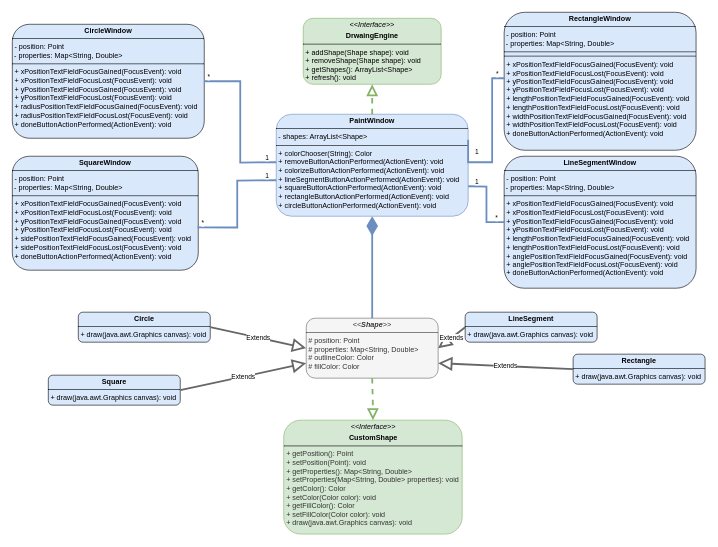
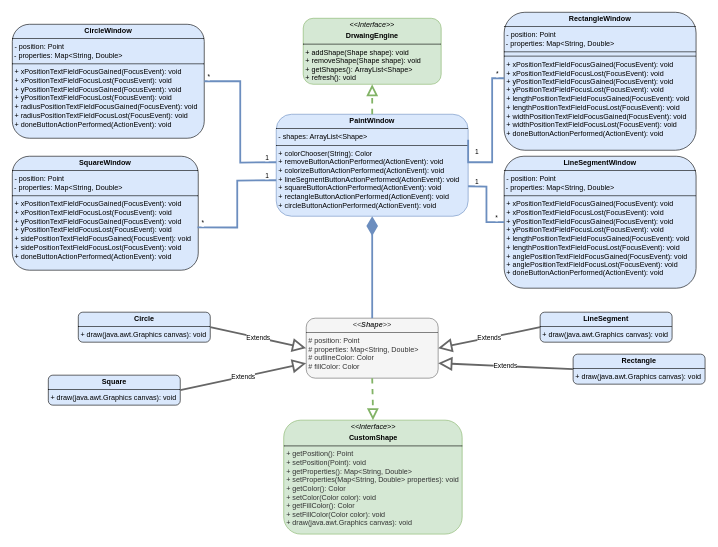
(531, 327) -> (606, 327)
